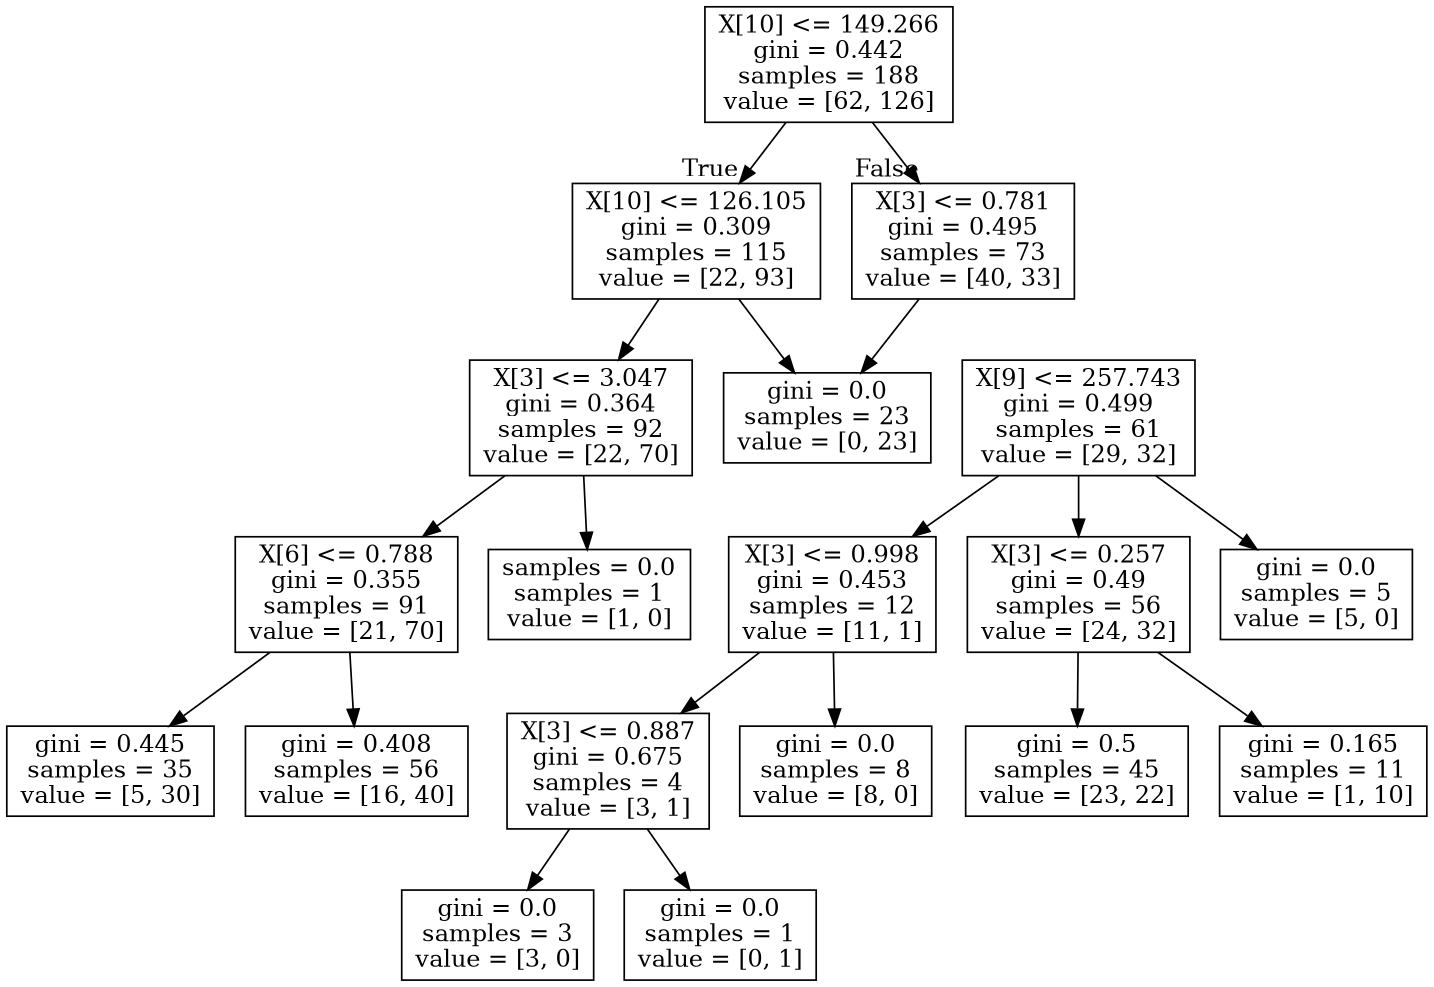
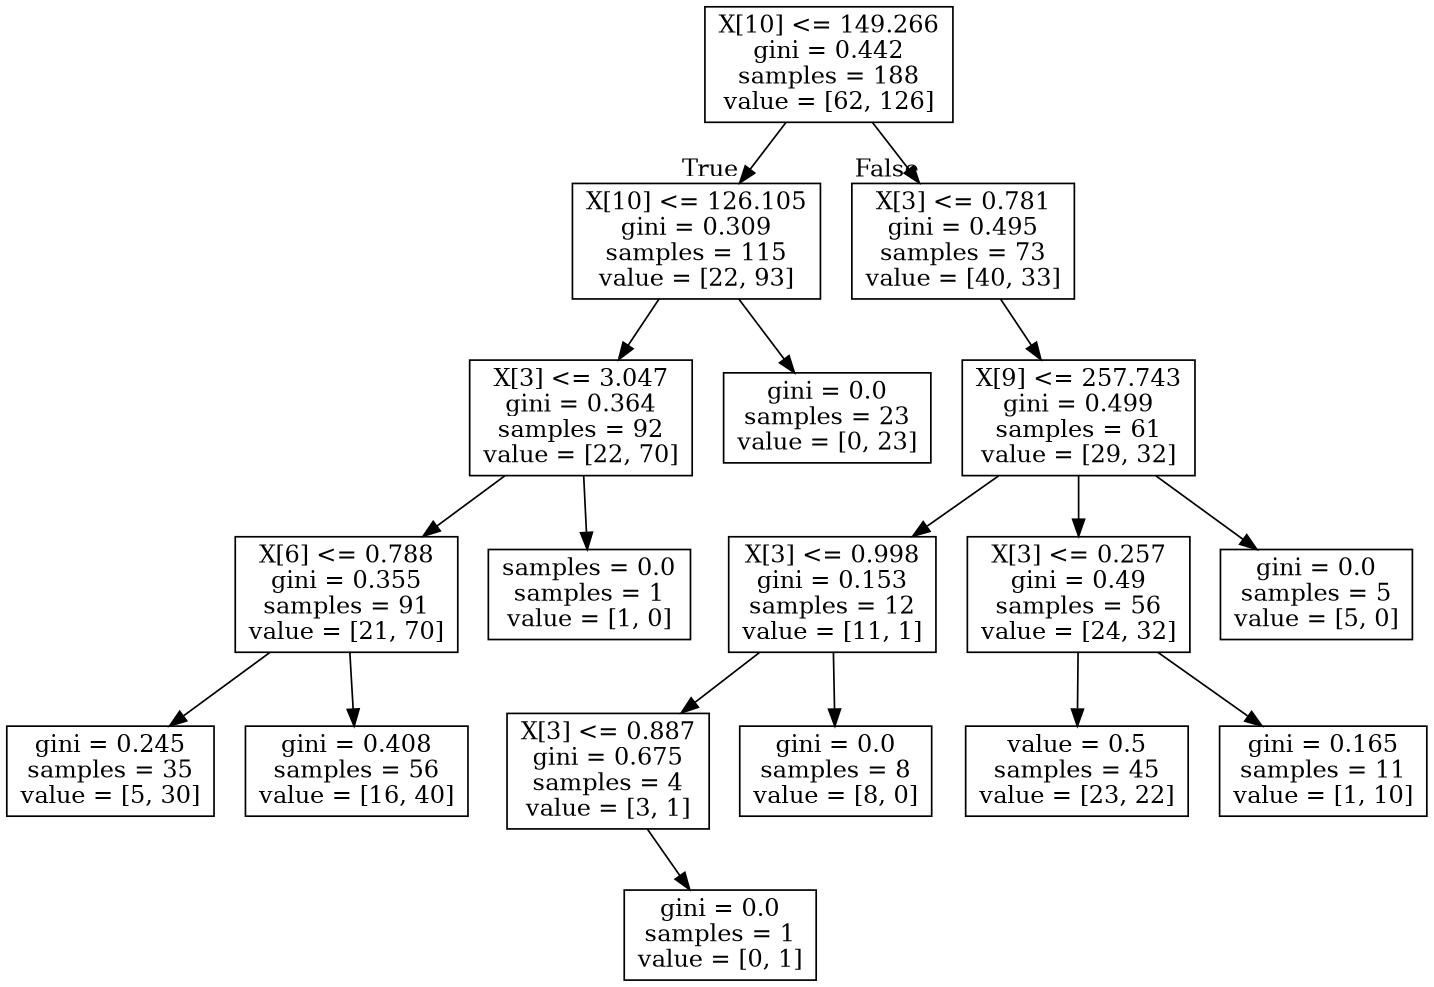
(895, 329) -> (1016, 322)
(832, 595) -> (832, 595)
(110, 771) -> (110, 771)
(1077, 771) -> (1077, 771)
(498, 935) -> none
